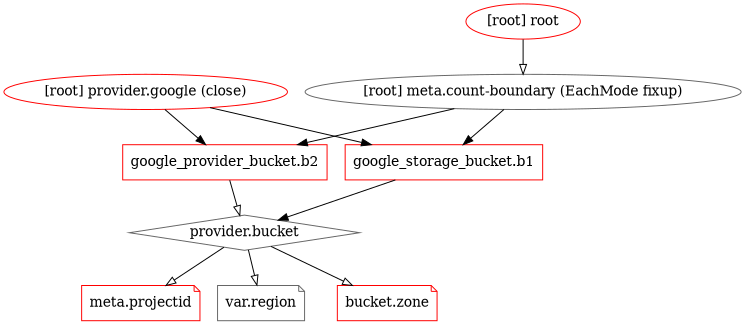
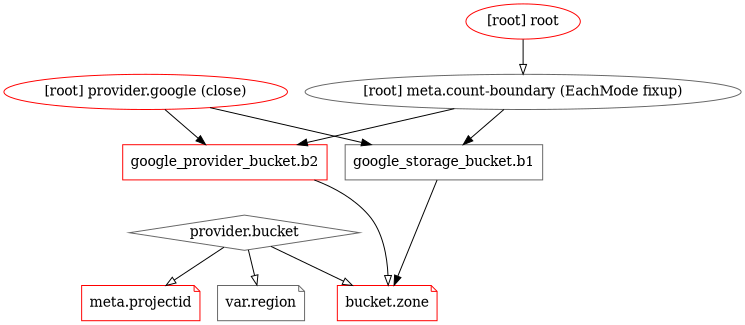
(444, 162) -> (444, 162)
(233, 193) -> (368, 215)
(341, 198) -> (417, 228)
